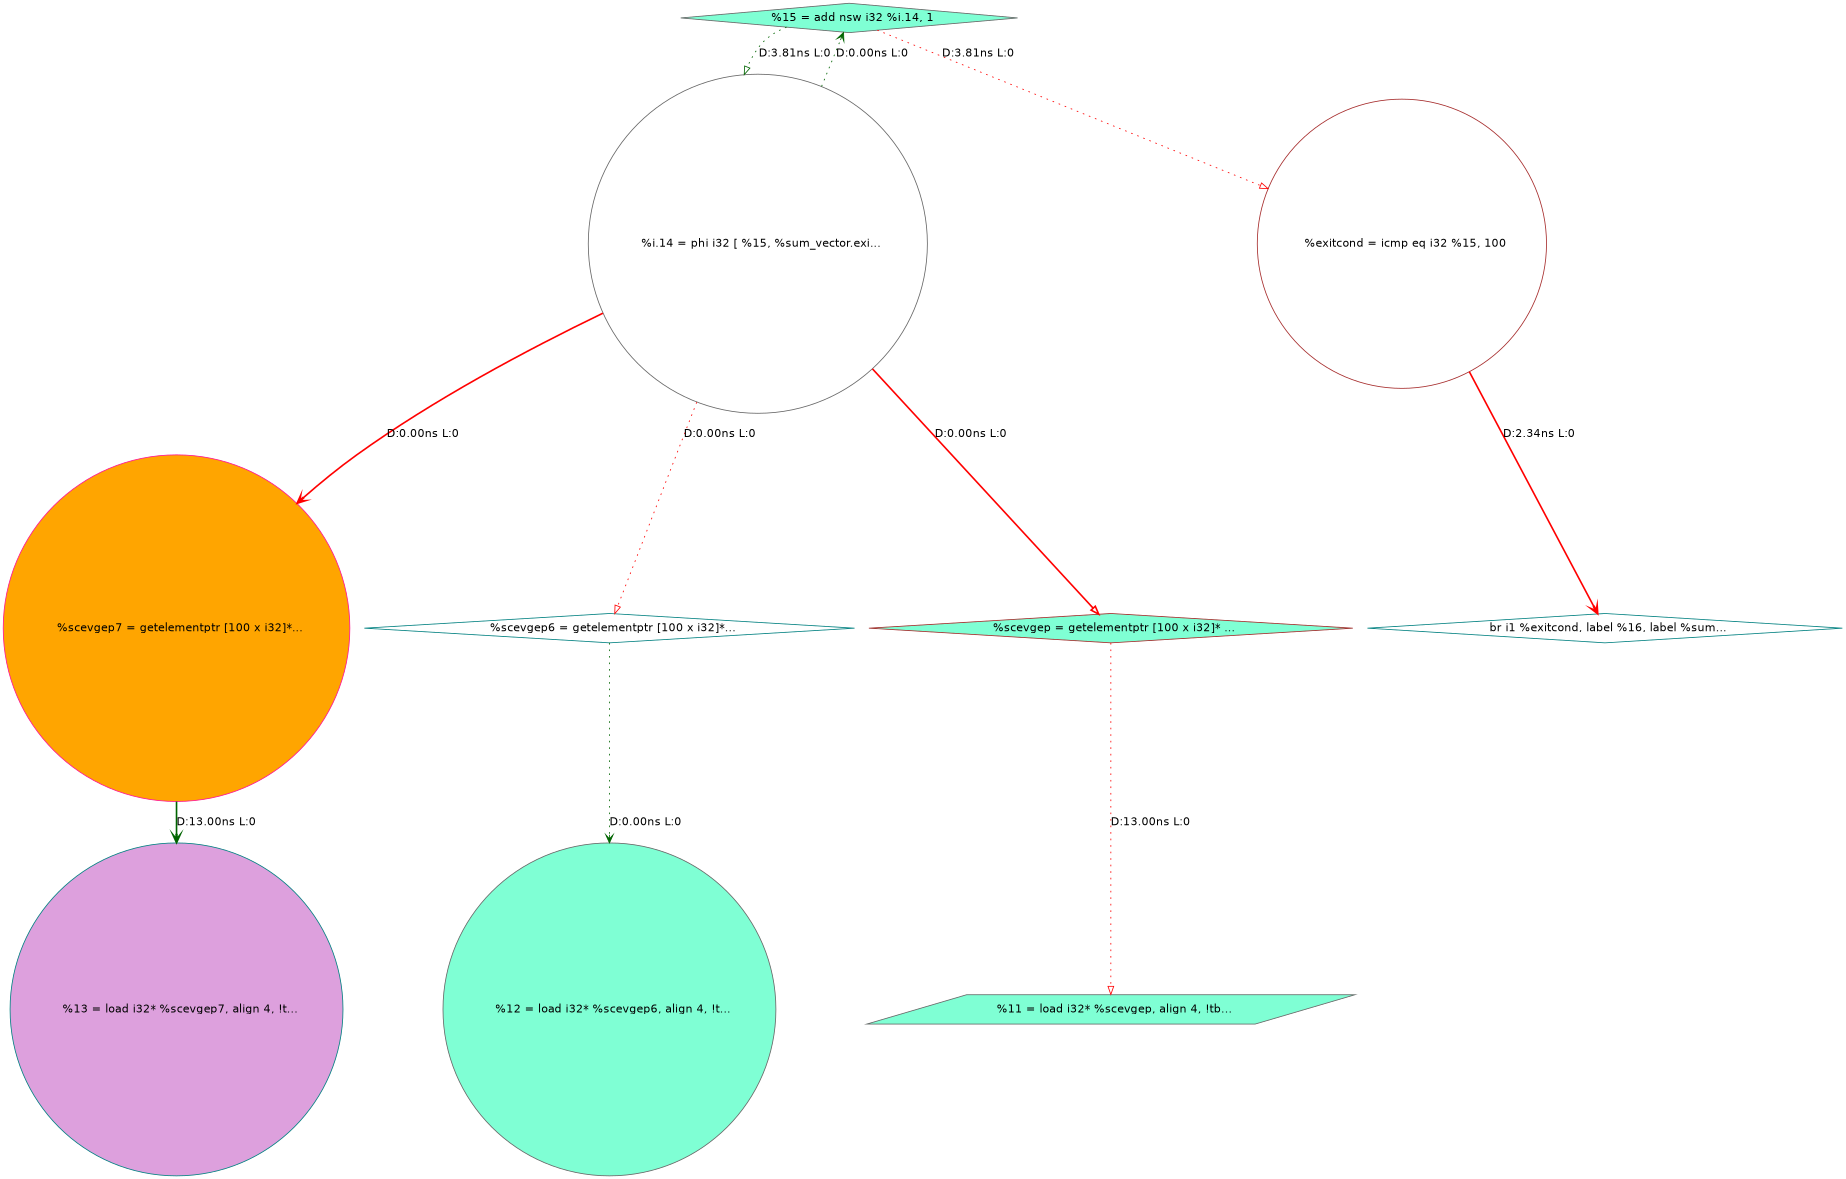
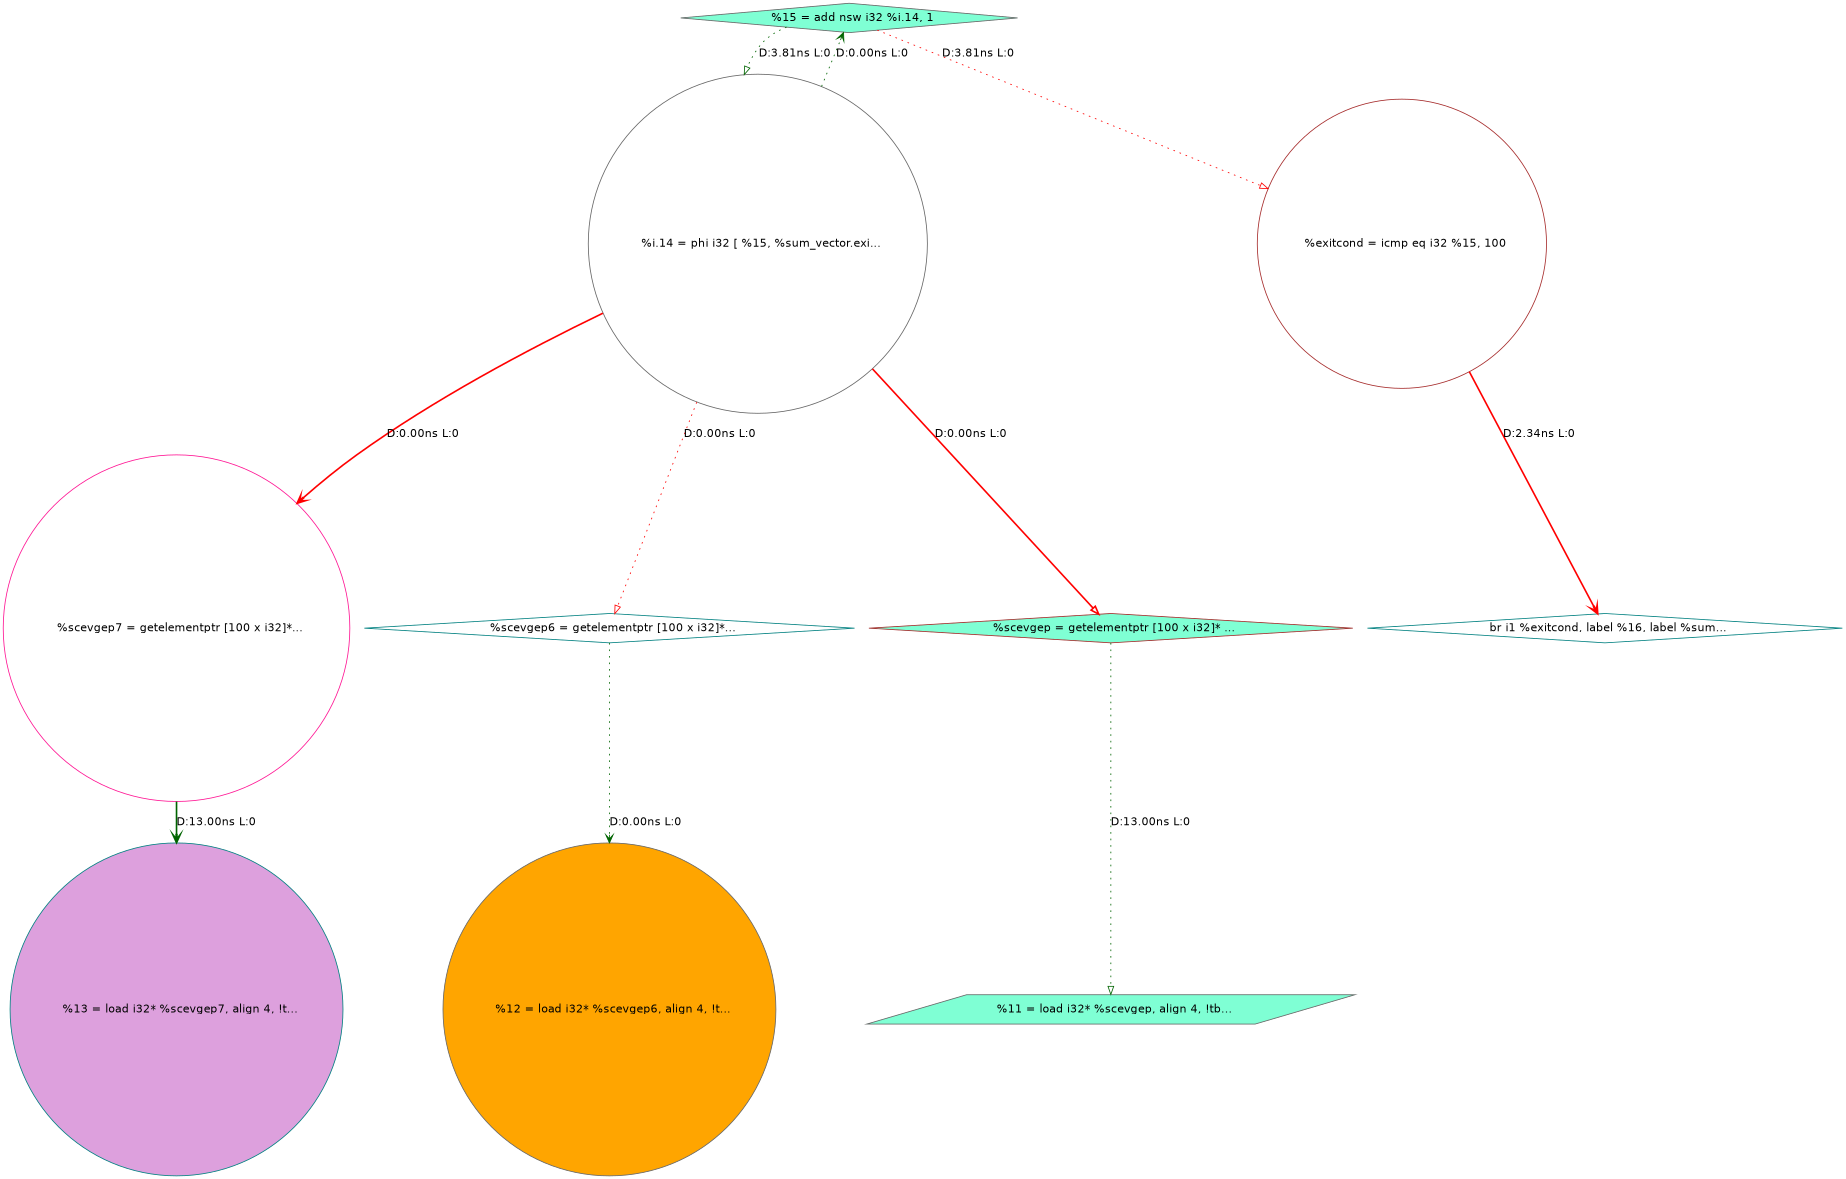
(177, 628) -> (177, 628)
(1111, 815) -> (1111, 815)
(609, 1009) -> (609, 1009)
